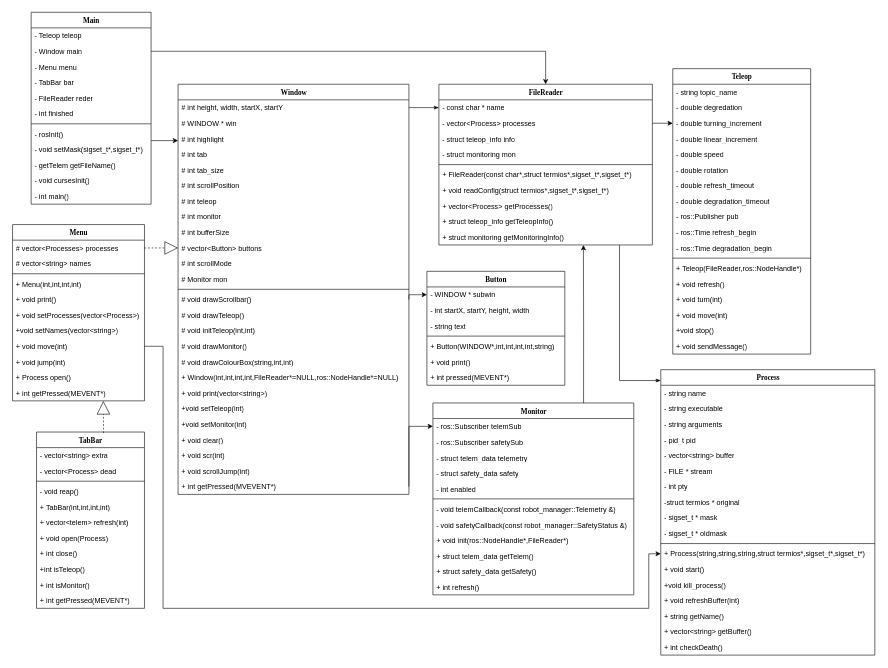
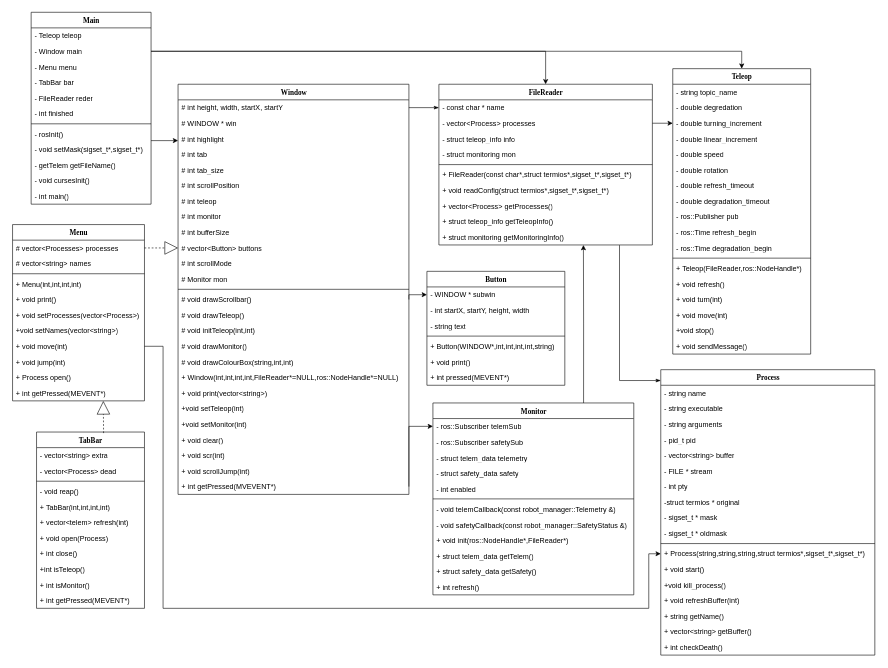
none -> (741, 51)
